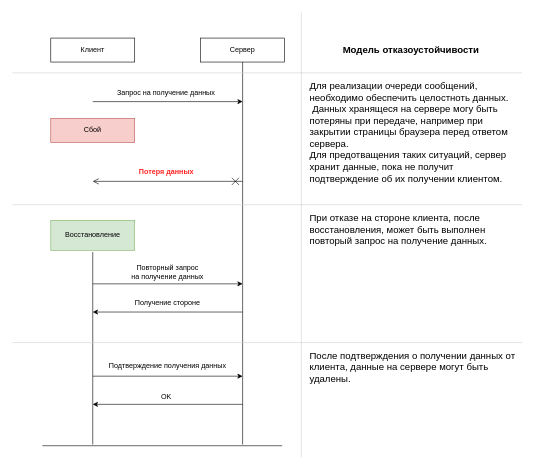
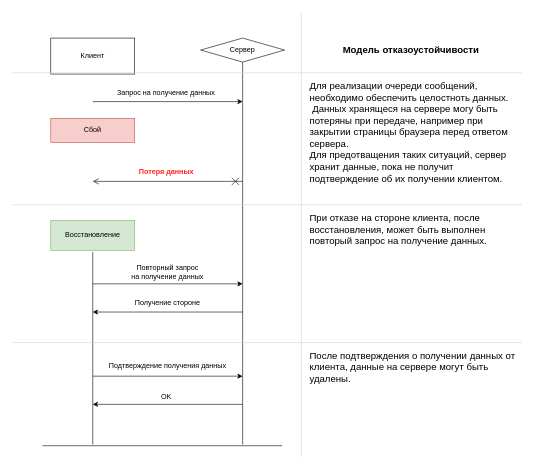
(93, 50) -> (93, 56)
(243, 50) -> (243, 50)
